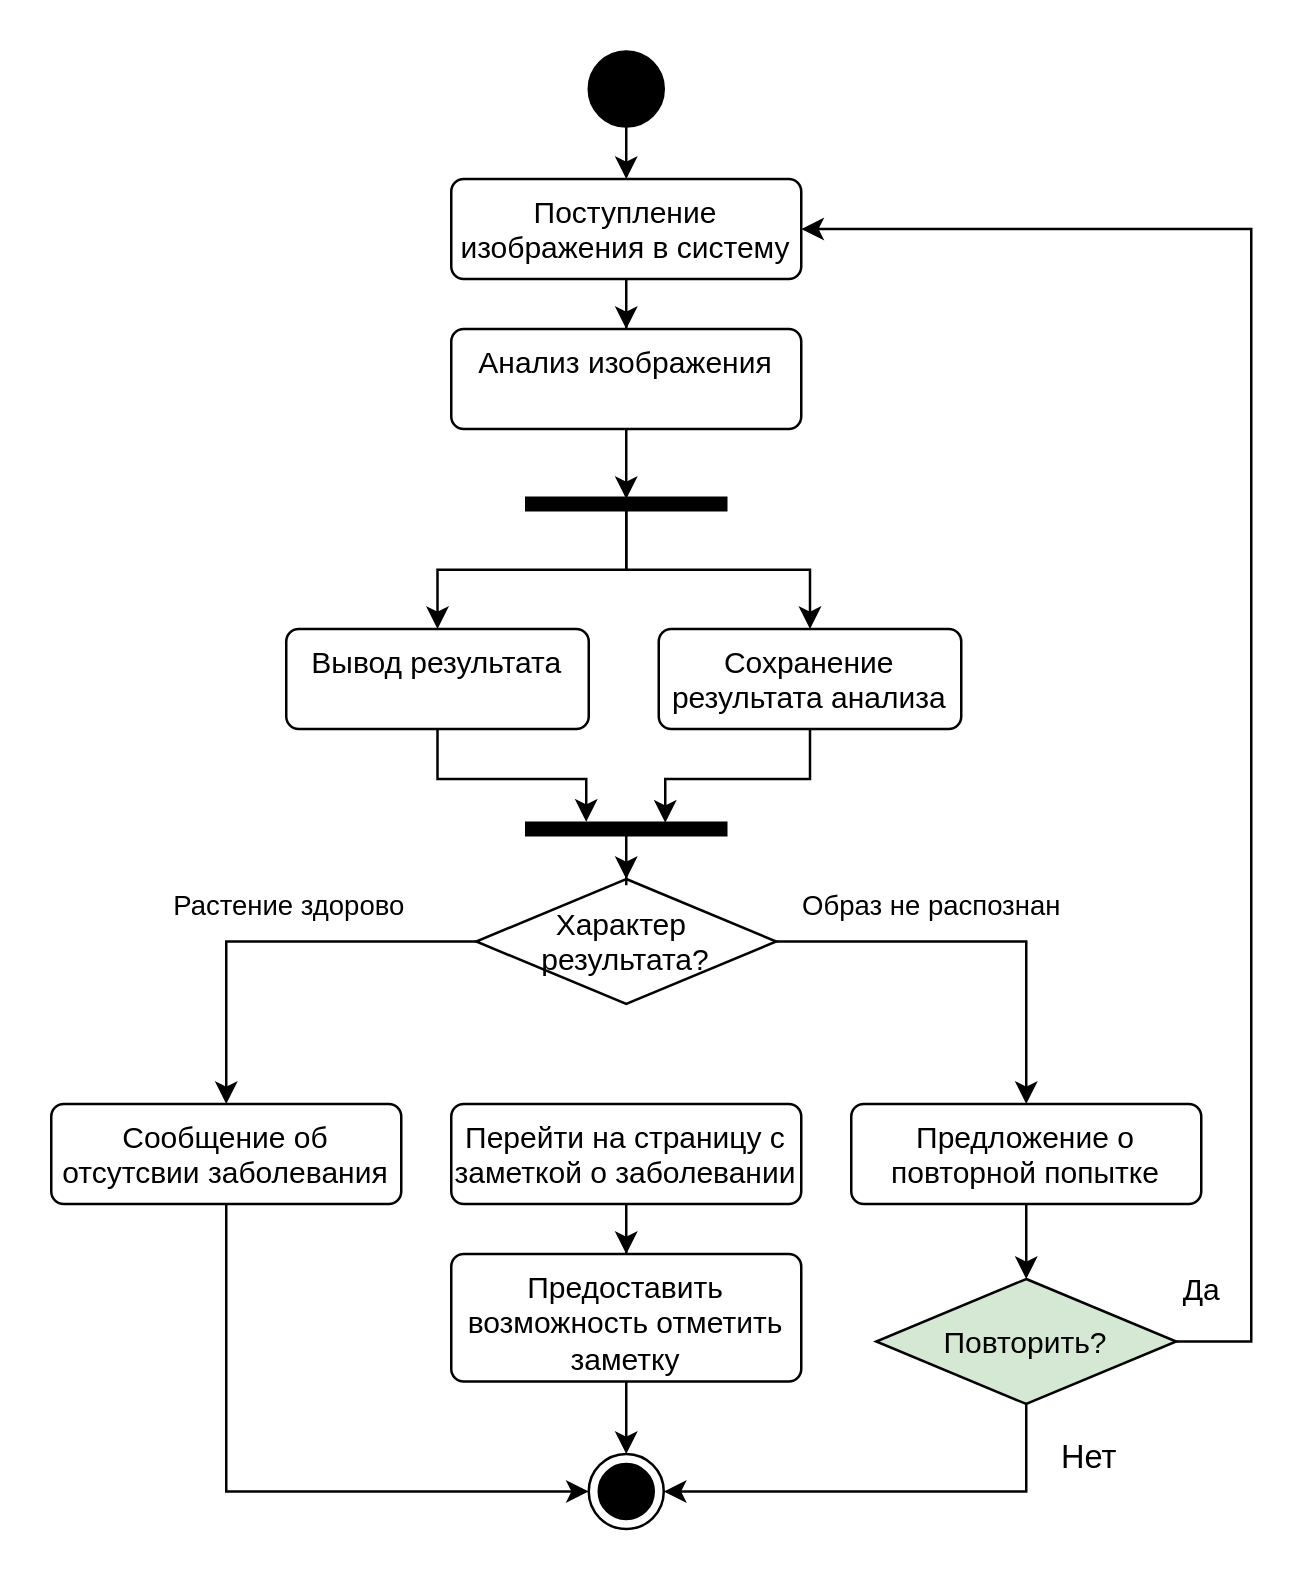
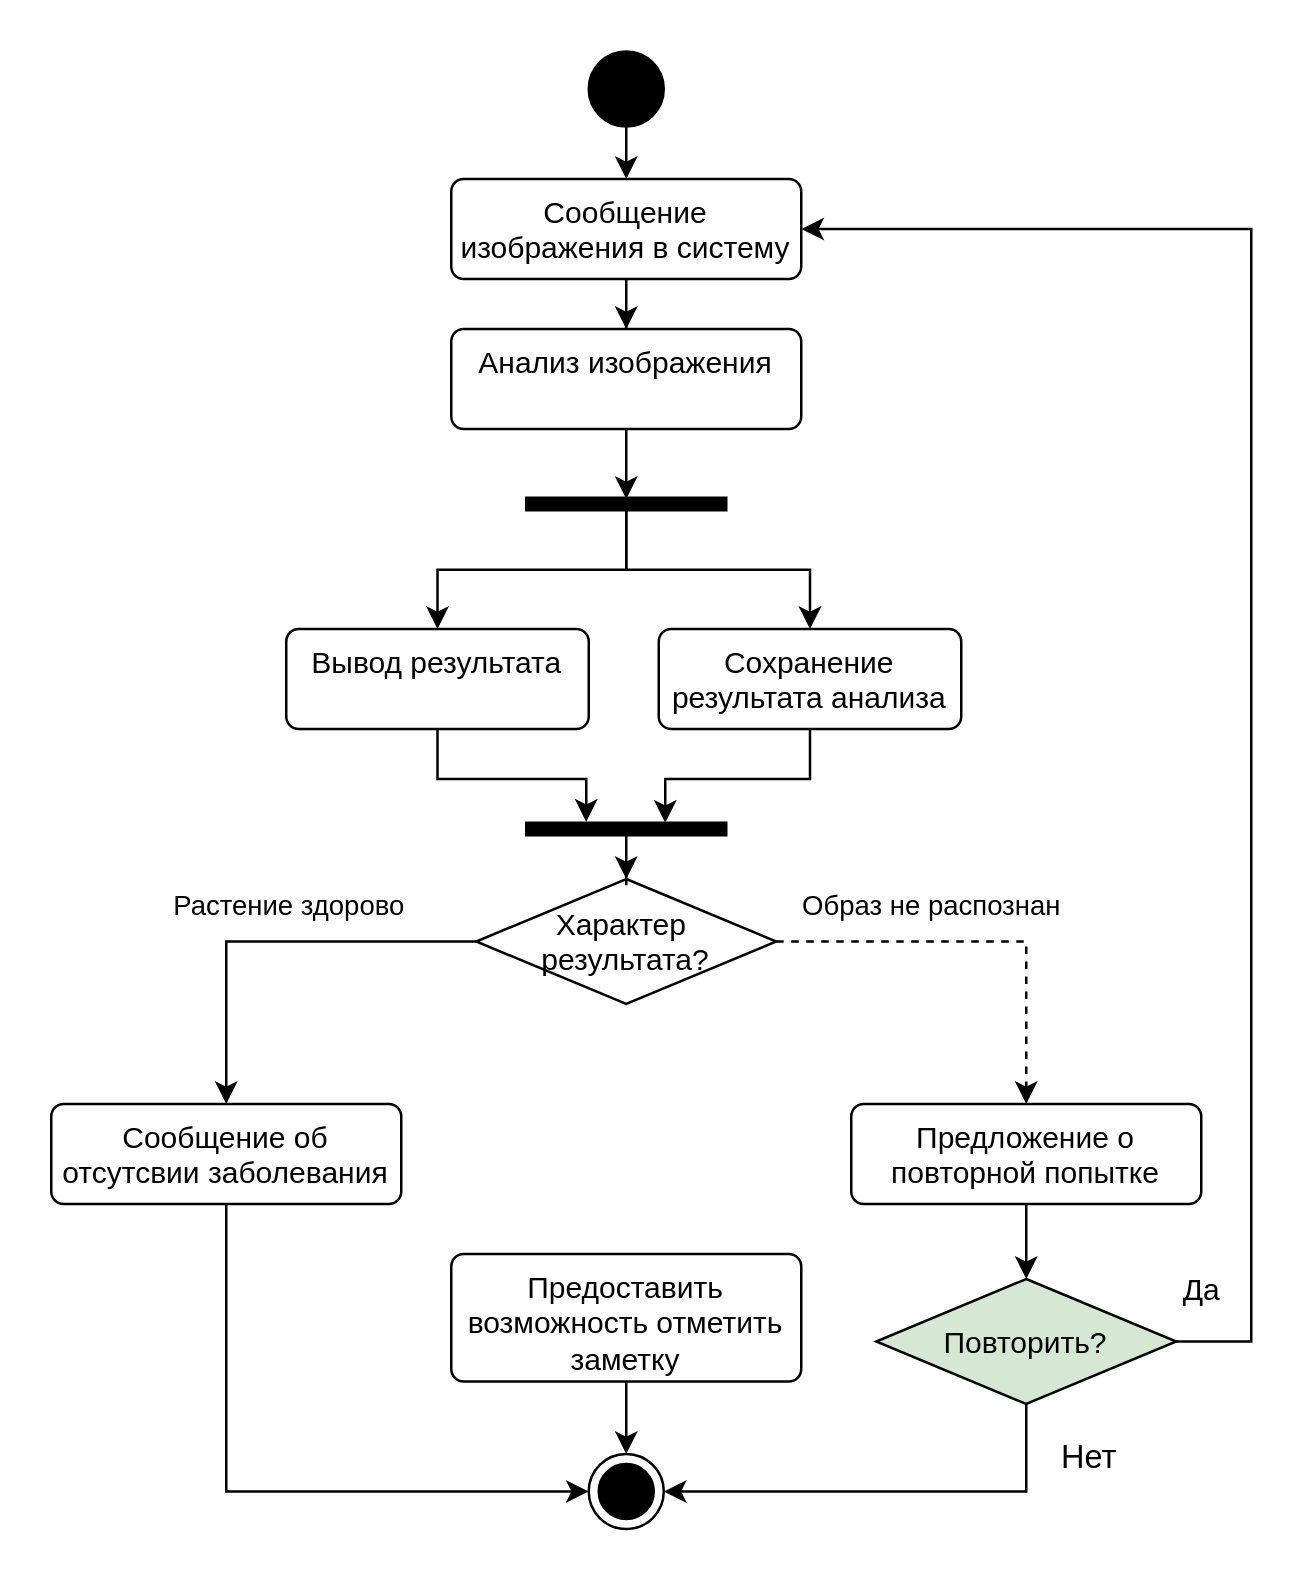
(626, 232) -> (626, 232)
(972, 941) -> (972, 941)
(626, 1154) -> none
(626, 1237) -> none
